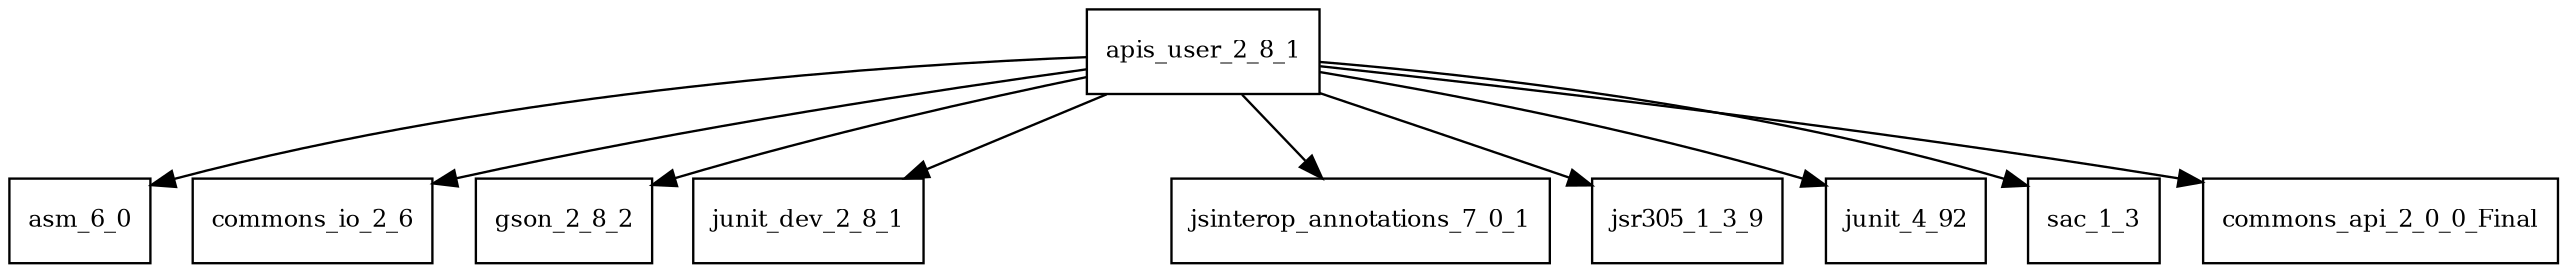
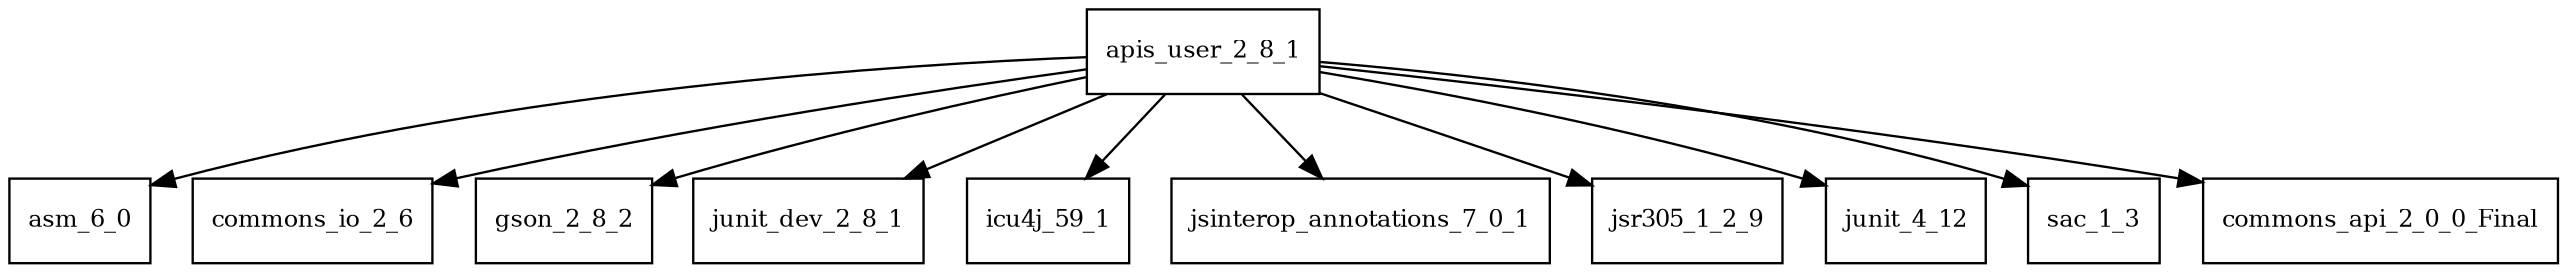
none -> (1048, 221)
(1687, 221) -> (1687, 221)
(1906, 221) -> (1906, 221)
